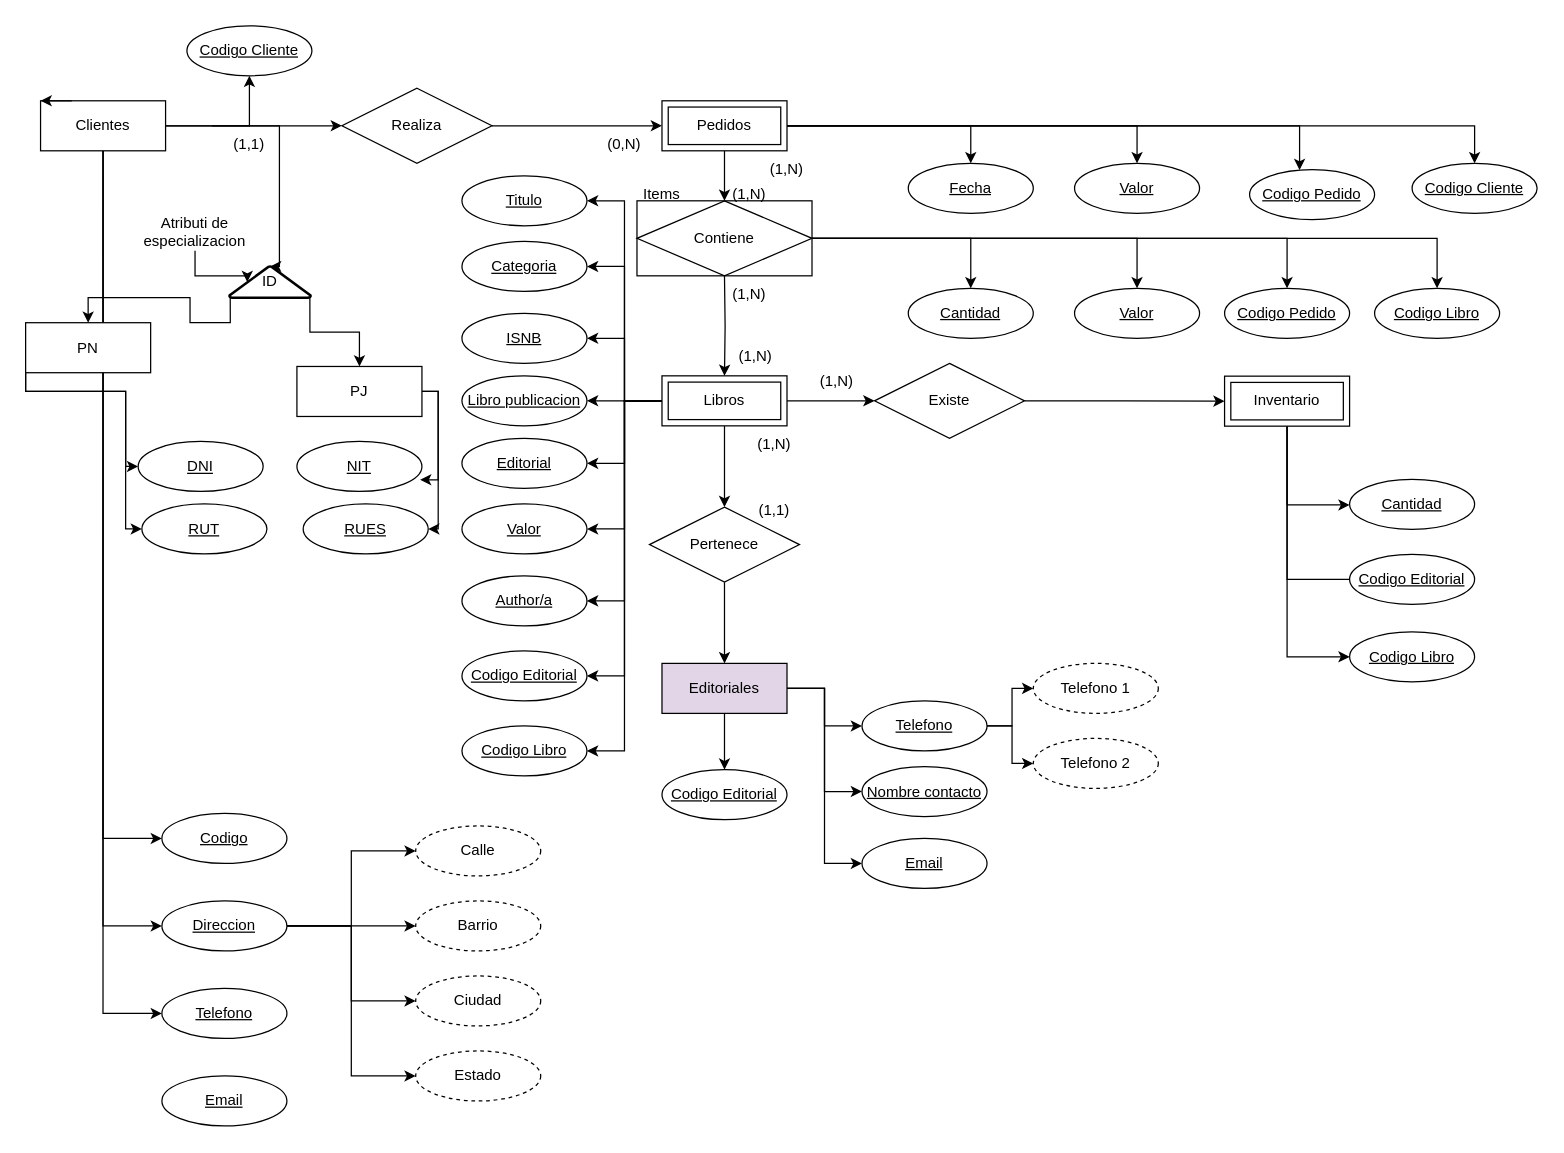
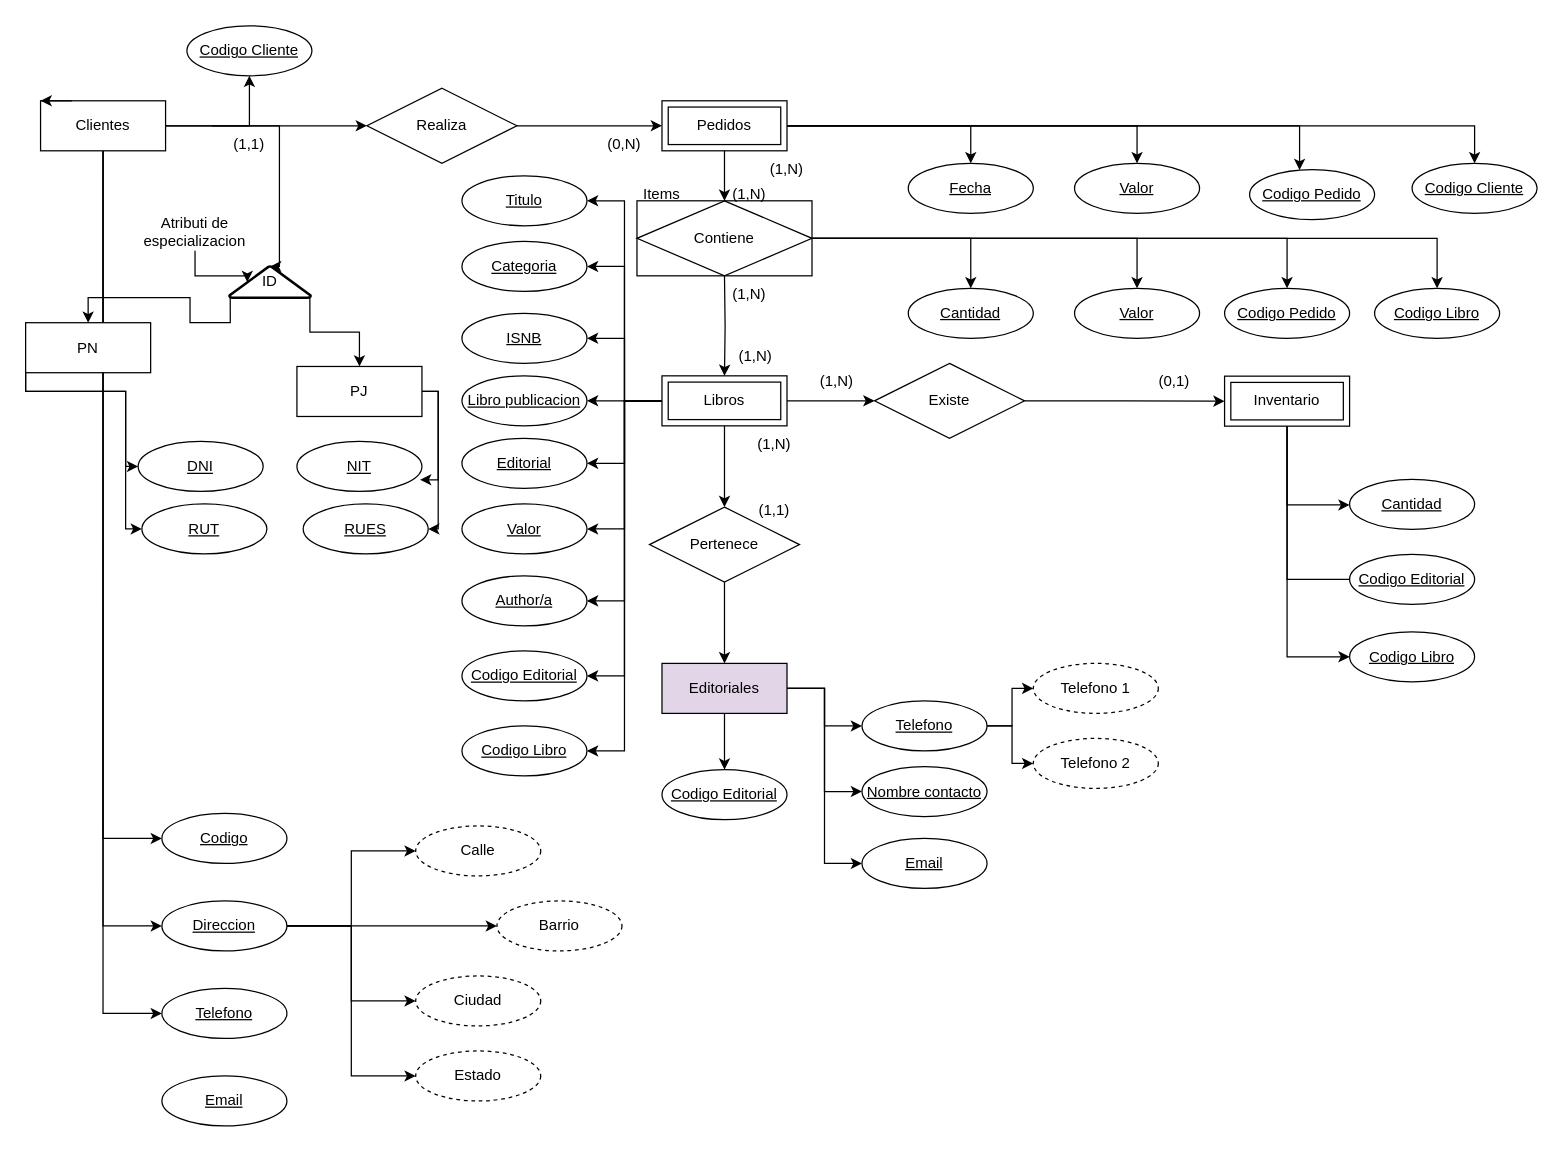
(417, 126) -> (442, 126)
none -> (1174, 382)
(478, 926) -> (559, 926)
